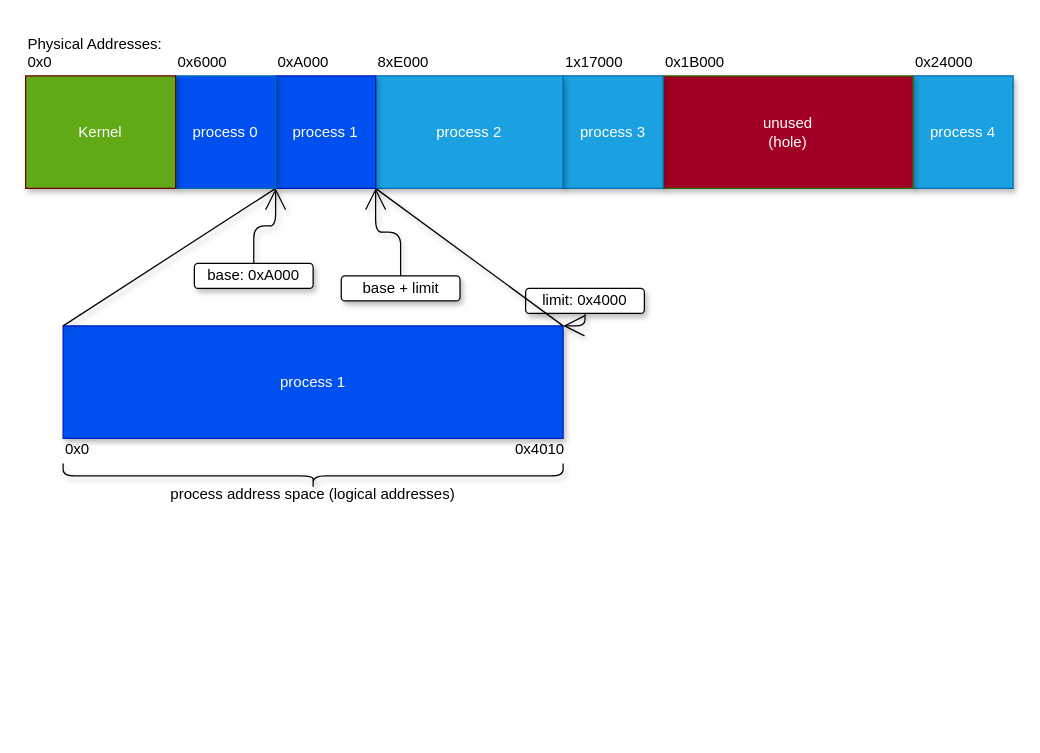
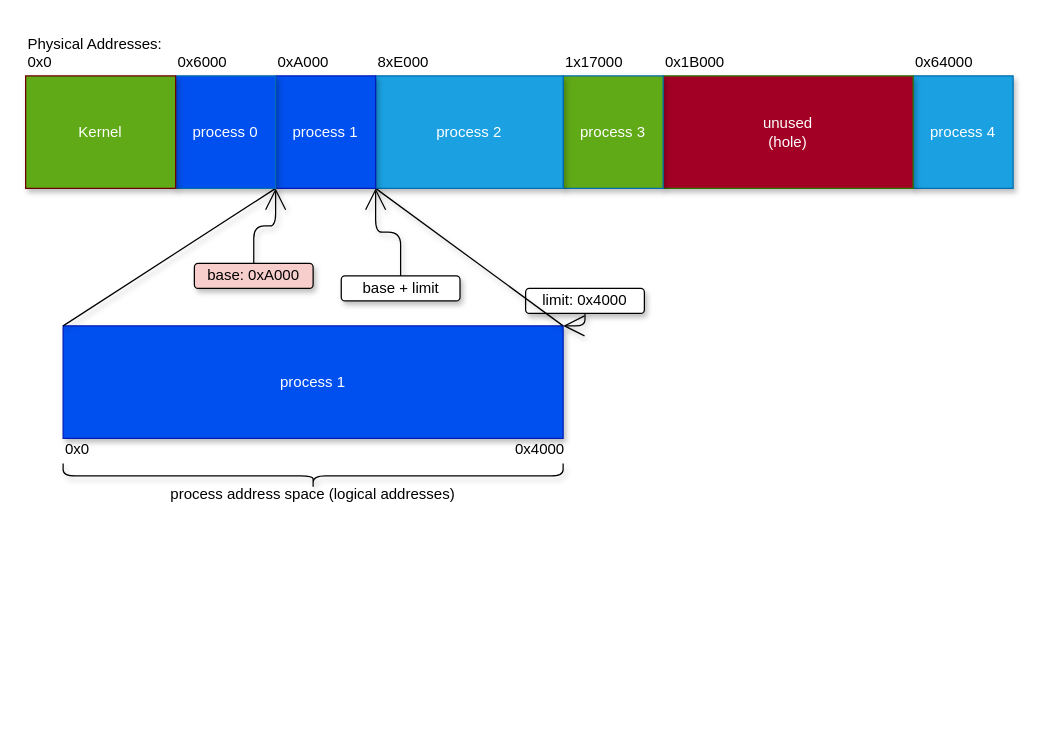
(933, 62) -> (933, 62)
(613, 132) -> (613, 132)
(254, 276) -> (254, 276)
(533, 449) -> (533, 449)
